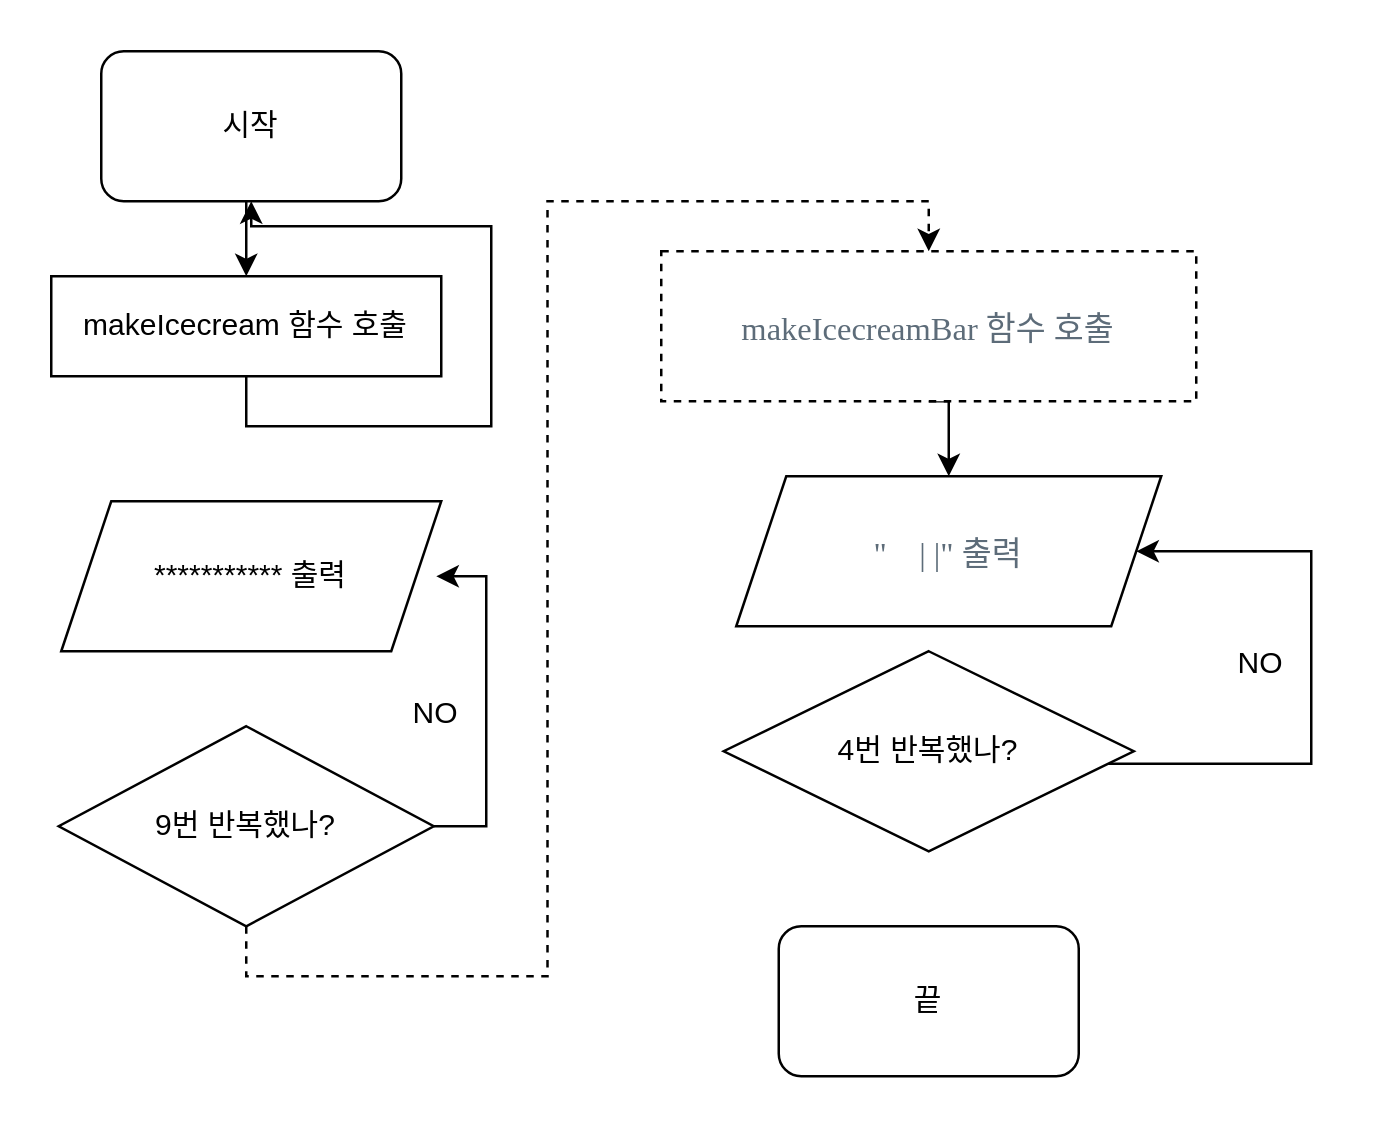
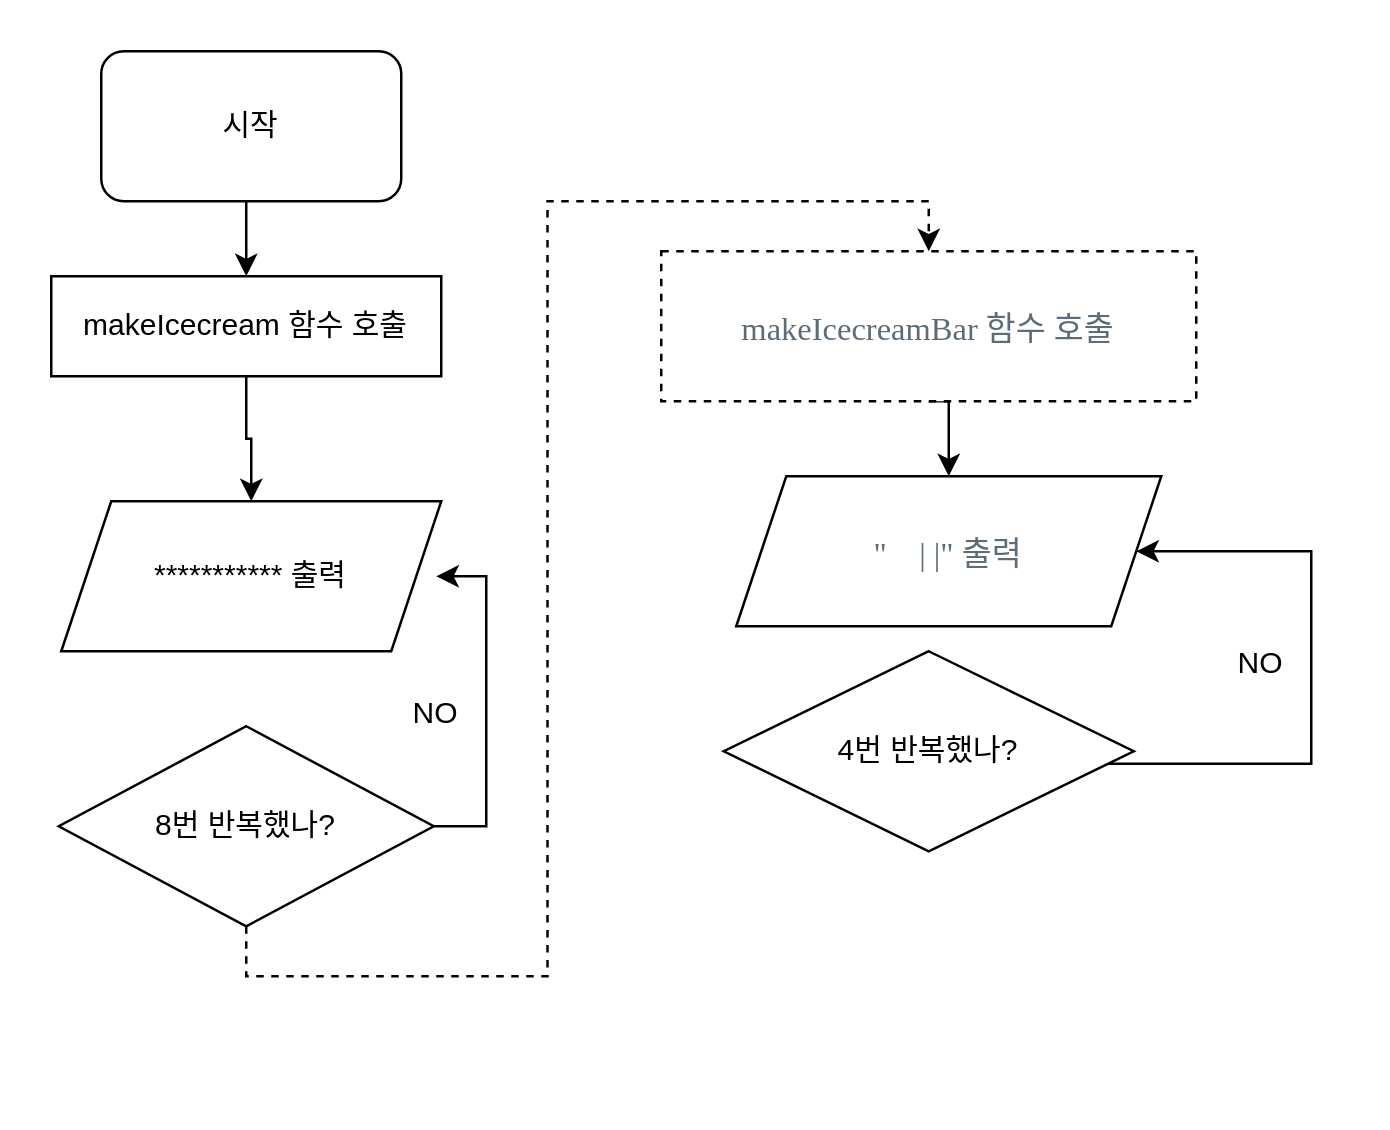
(491, 326) -> (251, 451)
(246, 826) -> (246, 826)
(929, 1001) -> none
